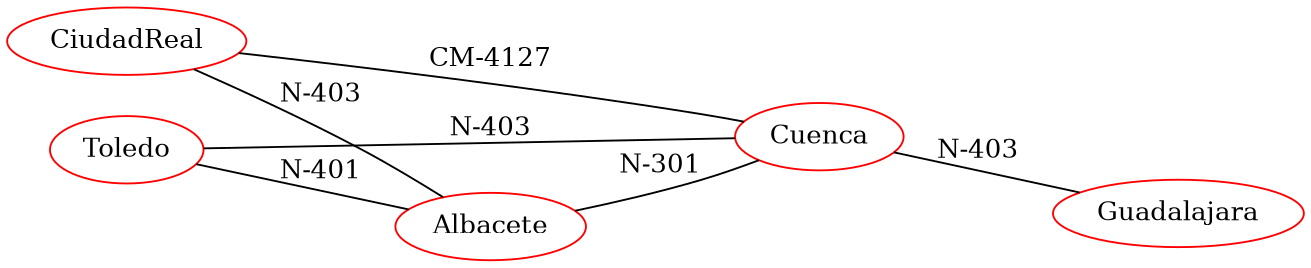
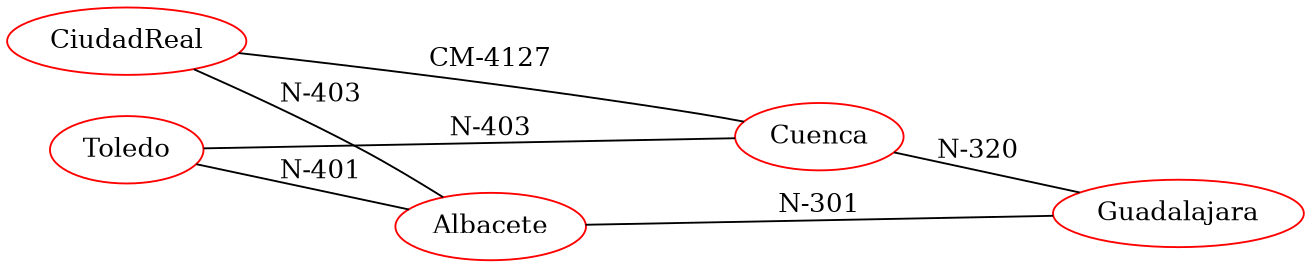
(978, 151) -> (978, 151)
(668, 189) -> (819, 220)
